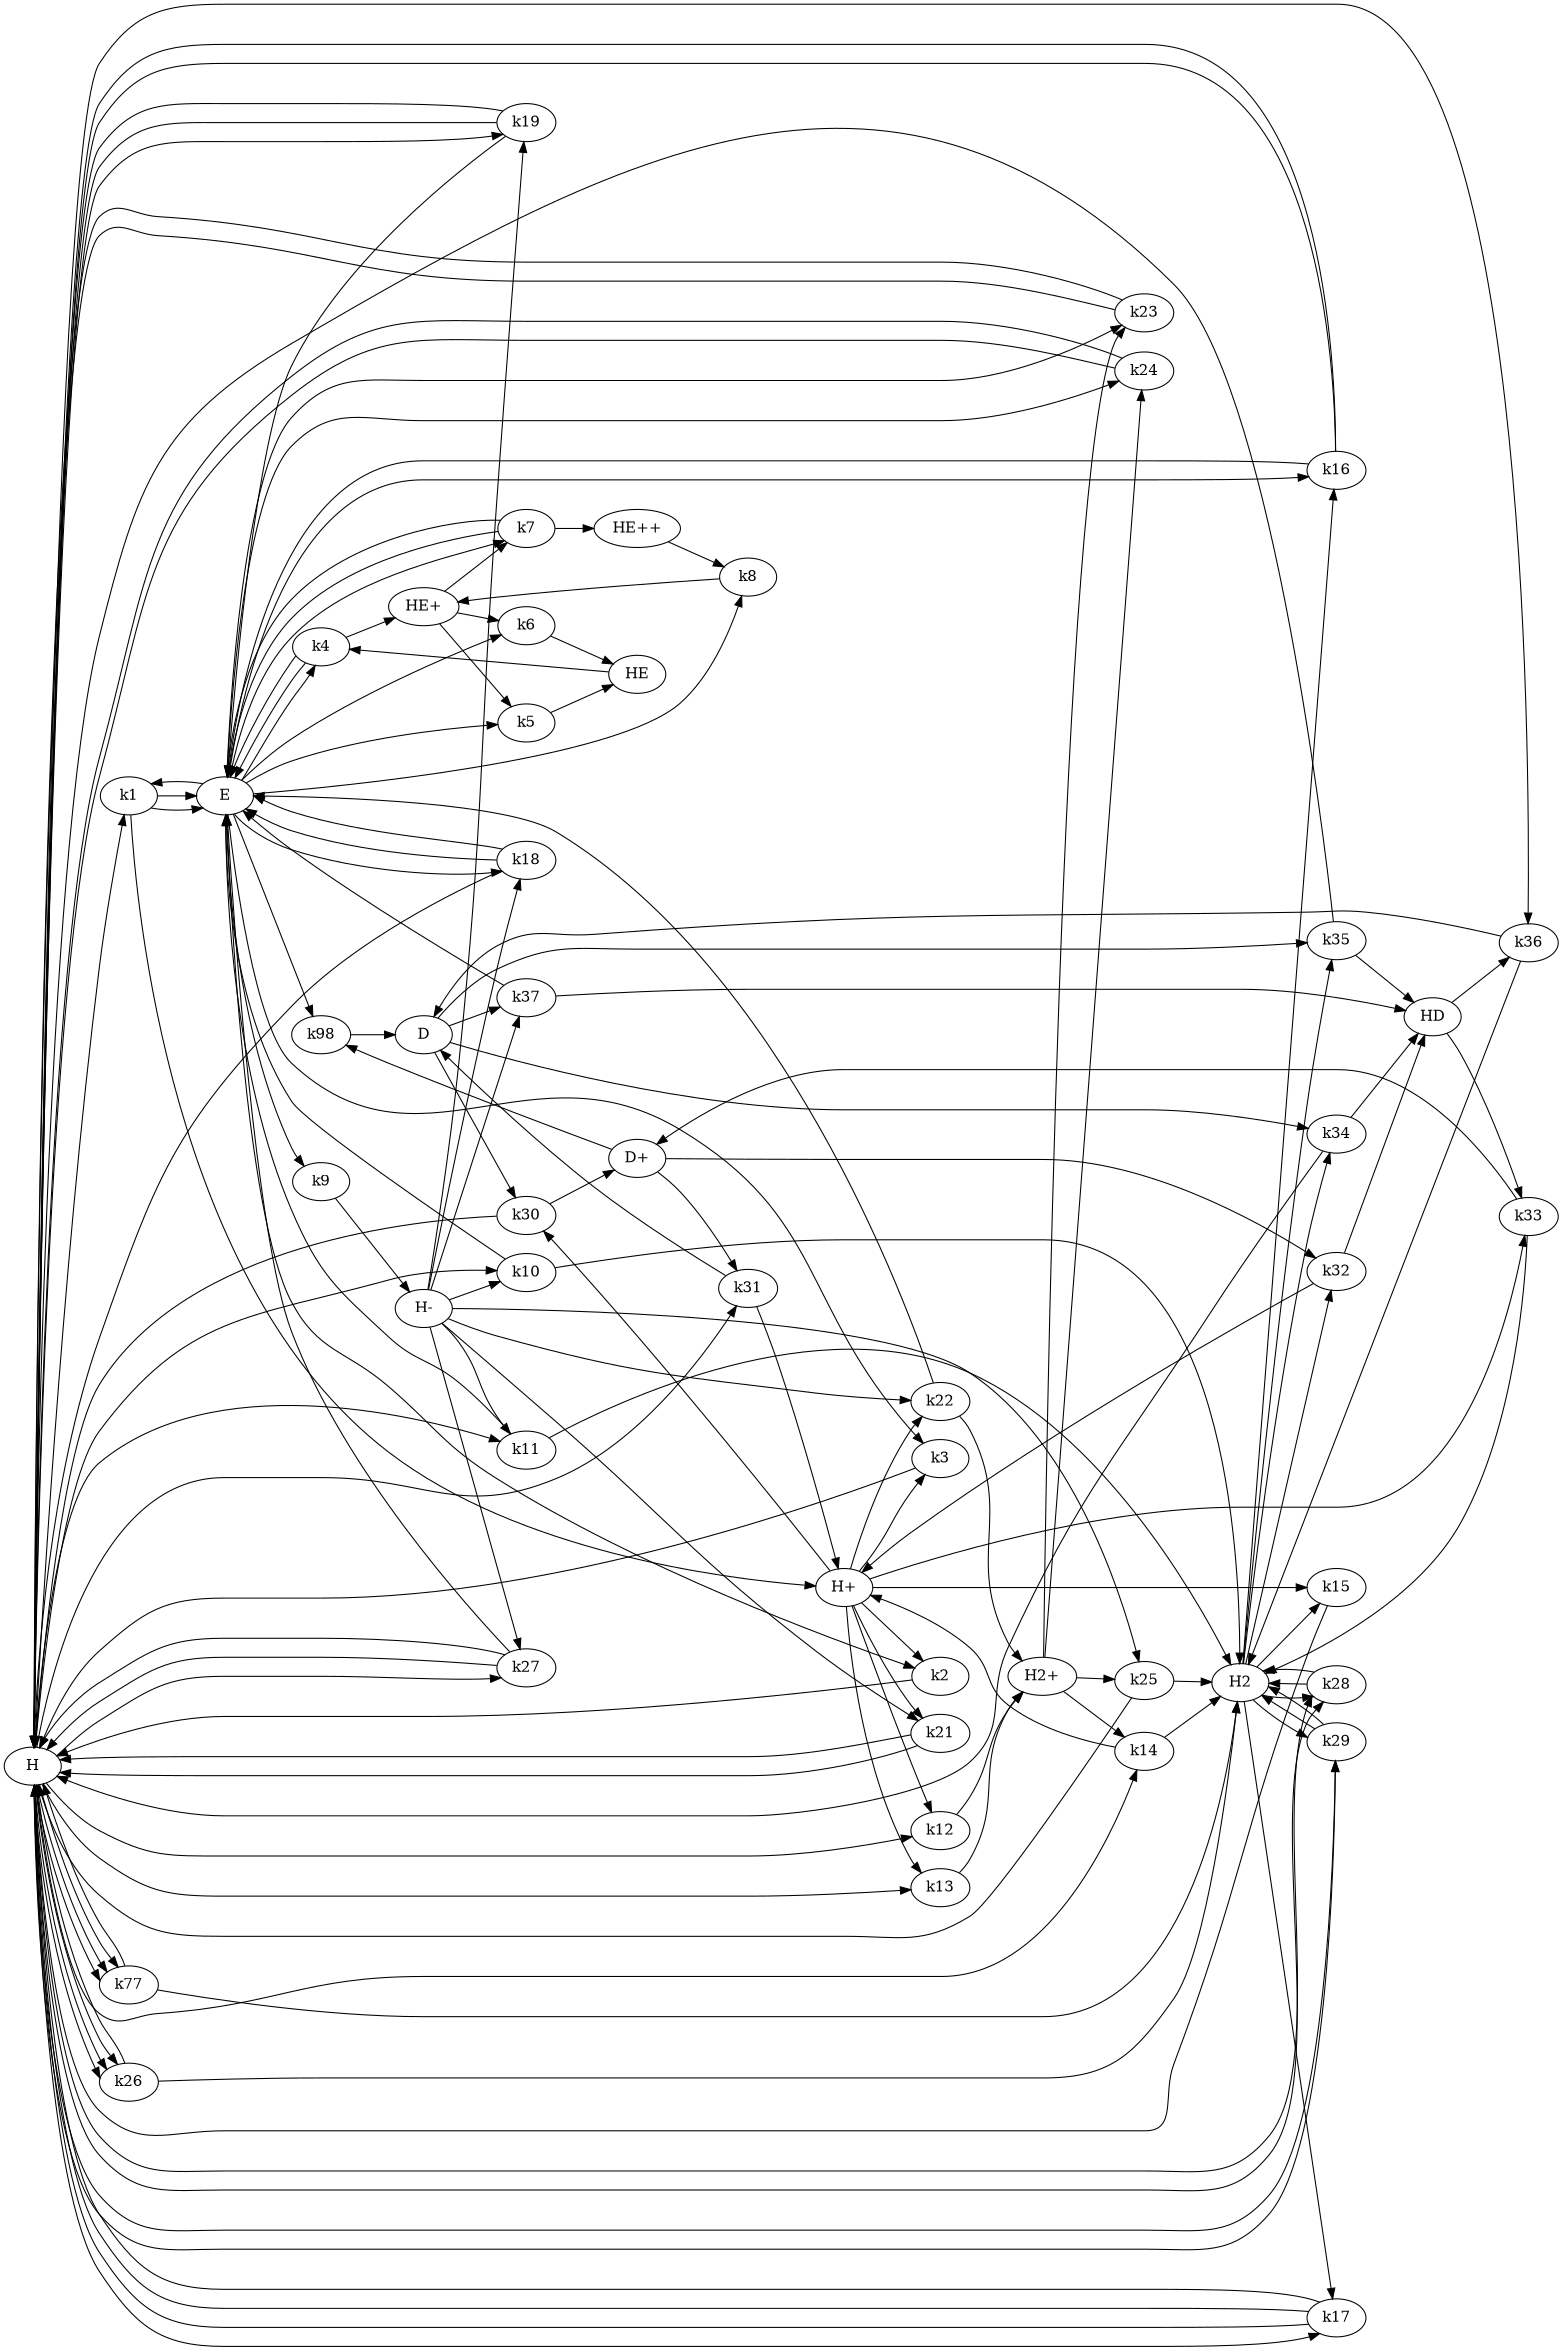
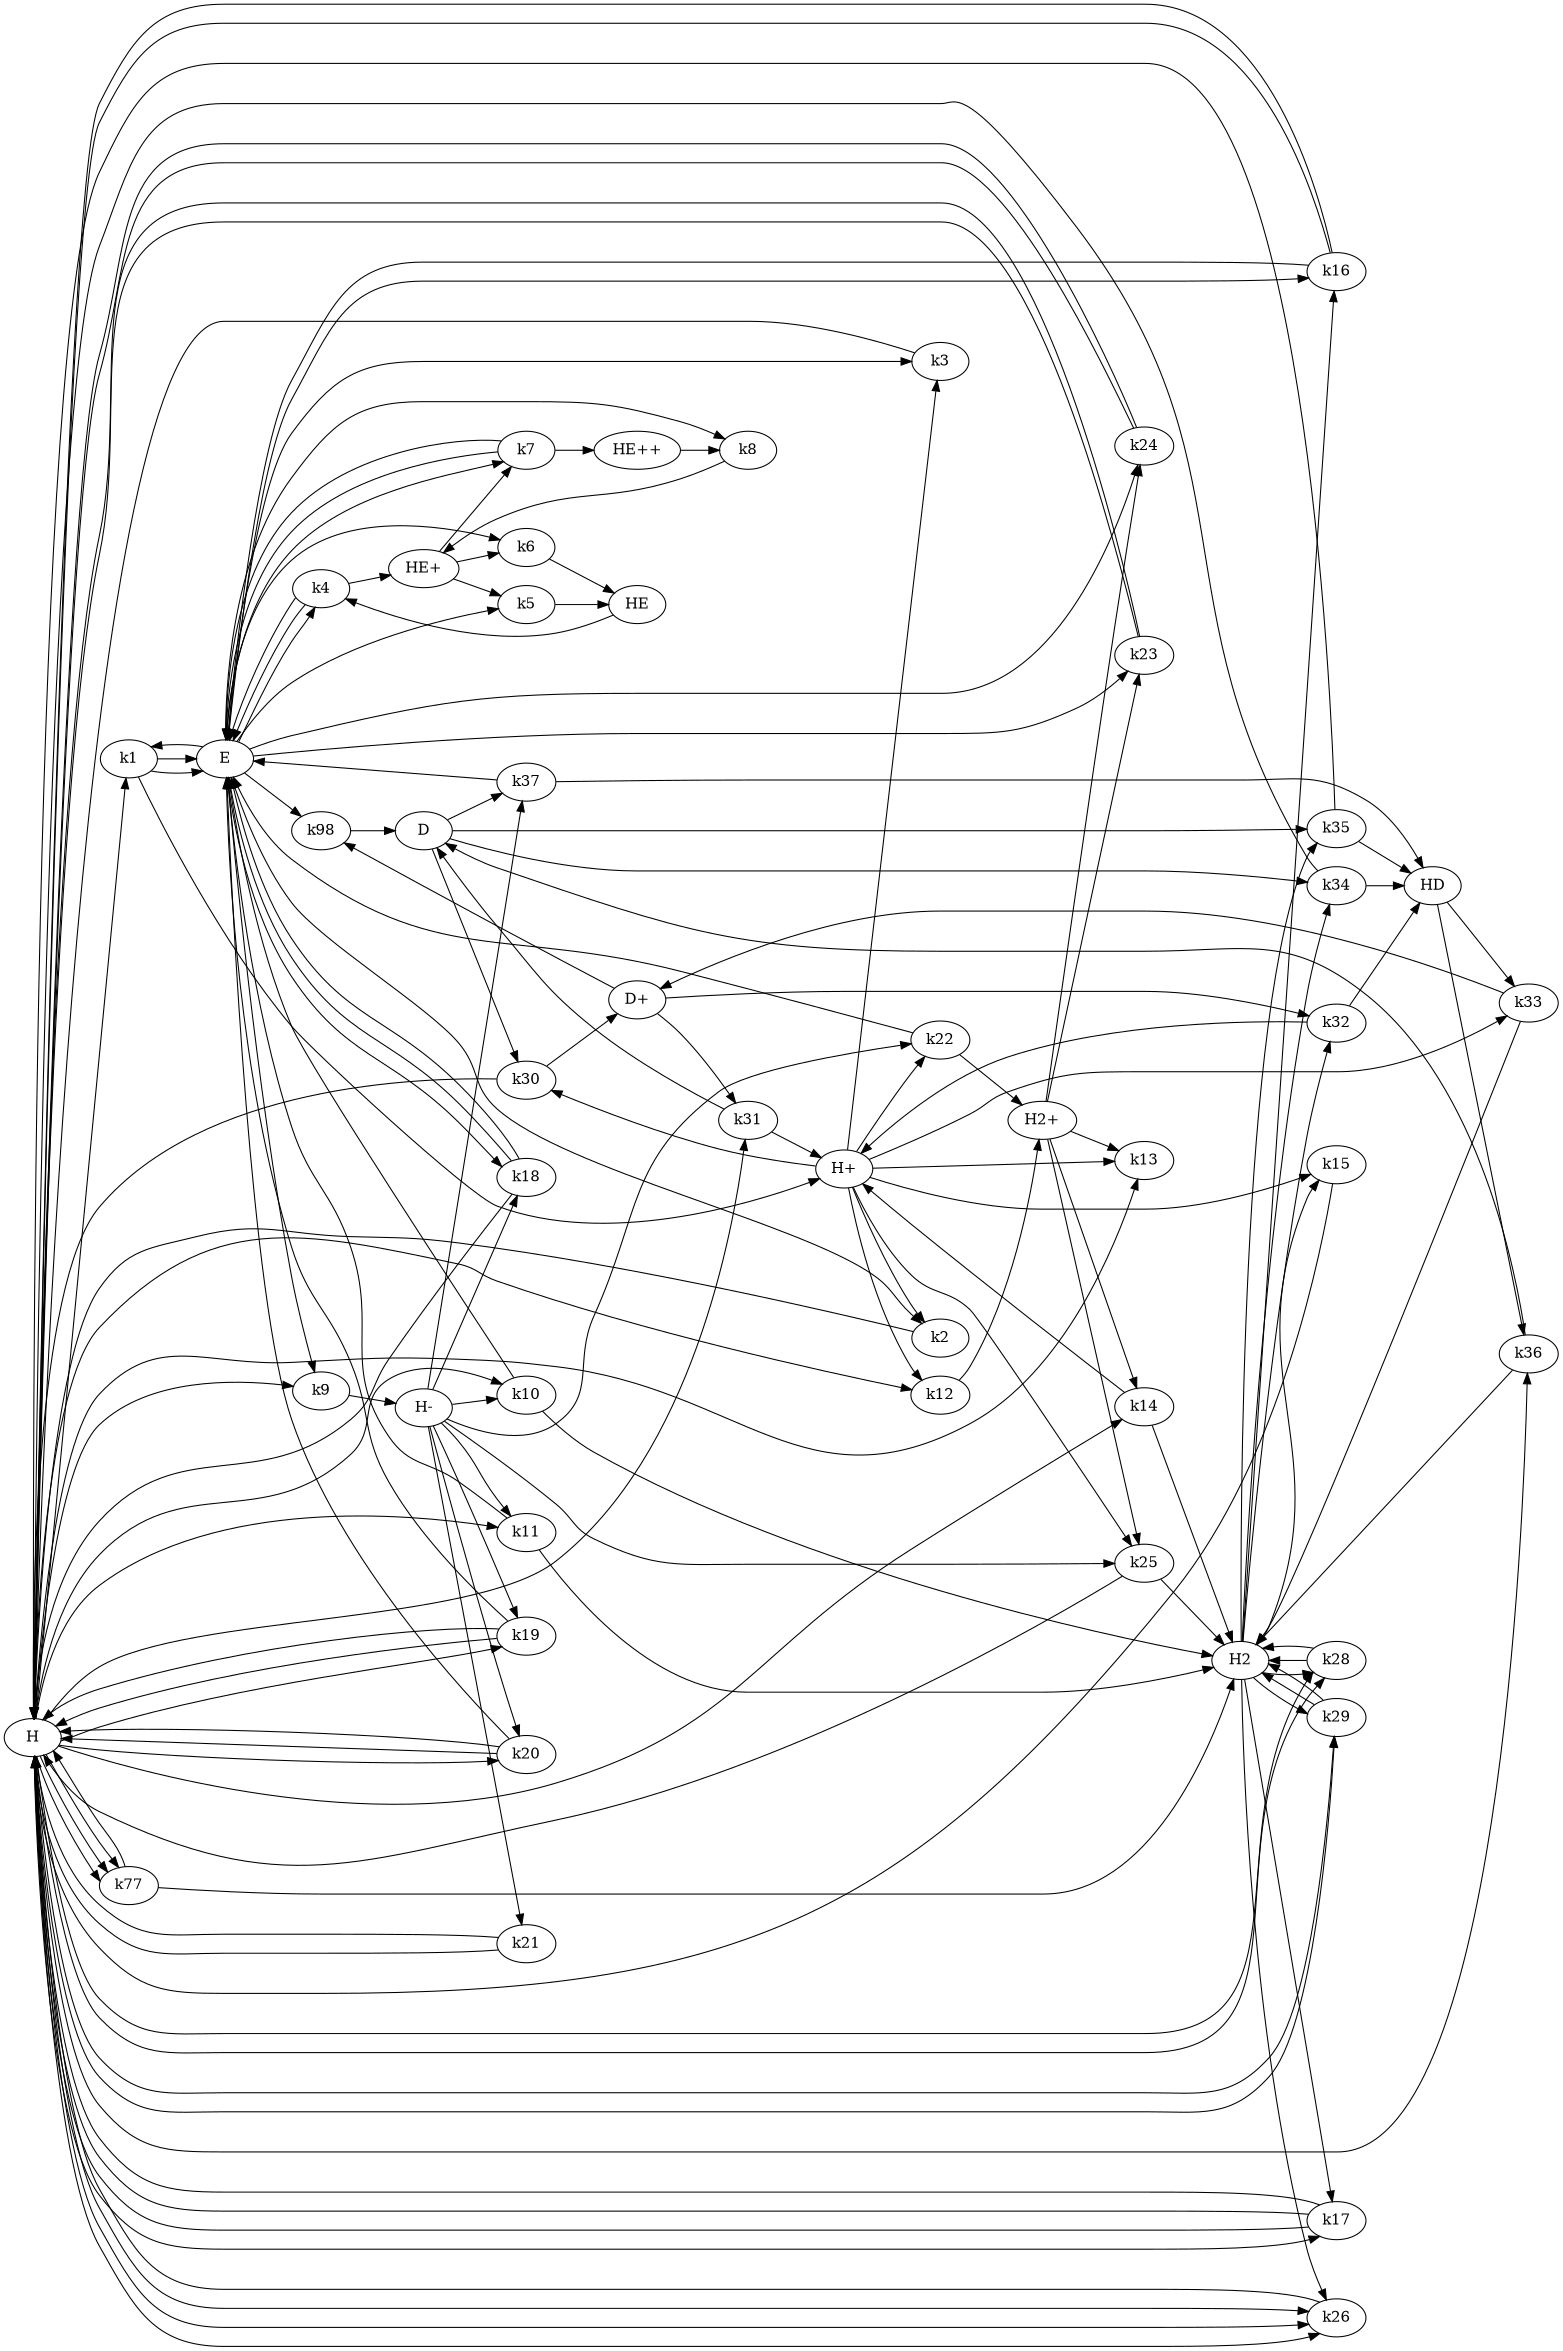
none -> (74, 1474)
(884, 1665) -> (1000, 1350)
(526, 1668) -> (526, 1755)
(989, 1787) -> (1090, 1139)
(829, 2078) -> (1261, 1988)
